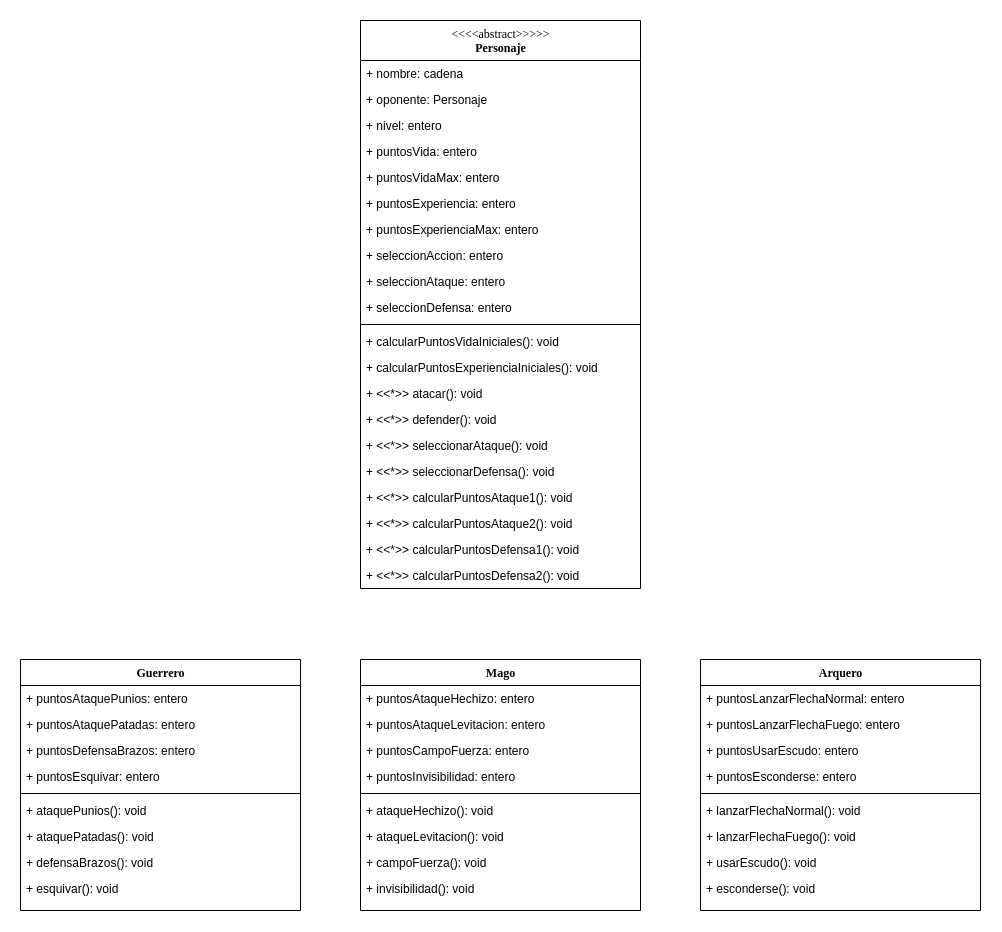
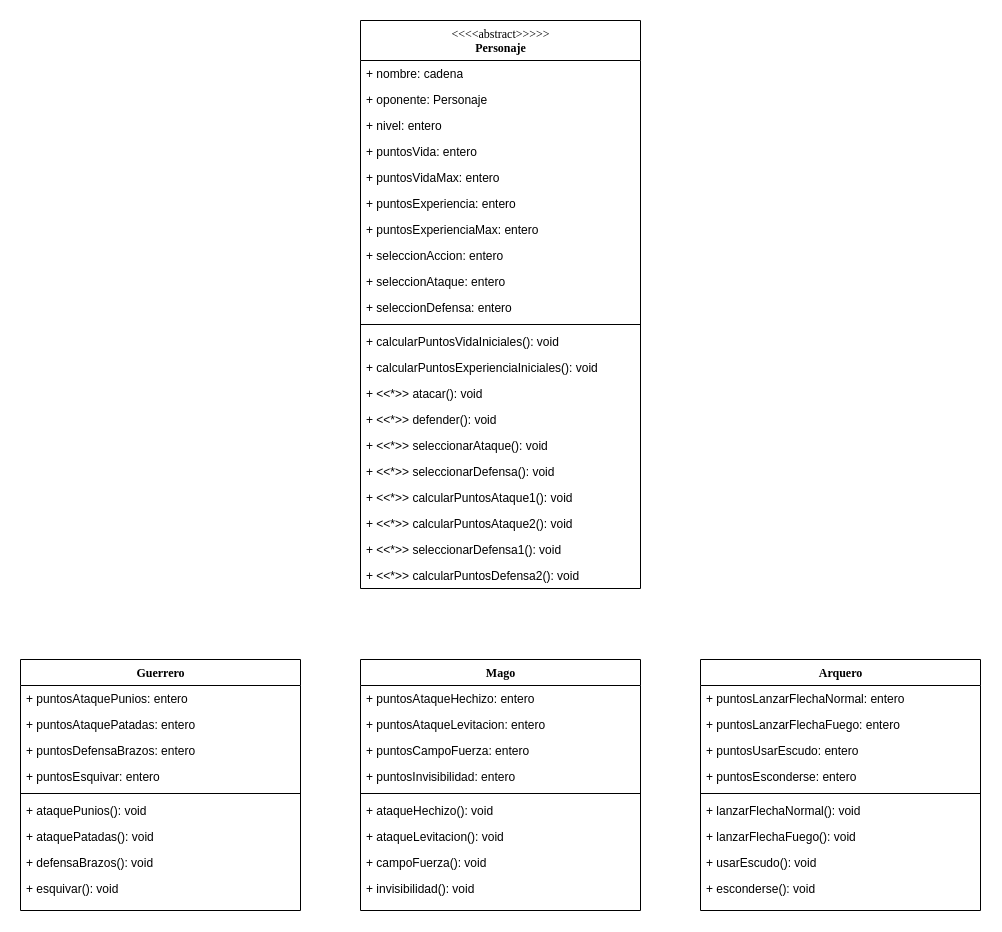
(483, 551) -> (473, 551)
